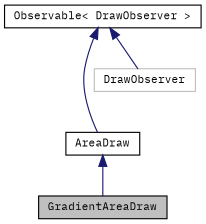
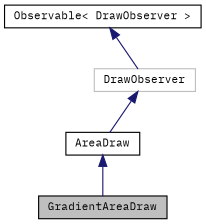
(84, 86) -> (120, 117)
